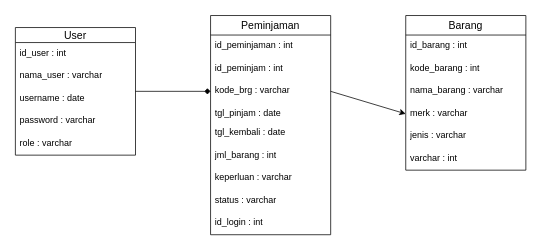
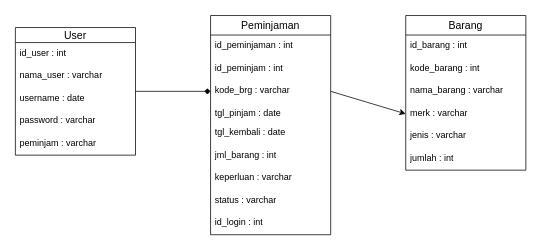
(50, 143) -> (61, 143)
(438, 158) -> (434, 158)
